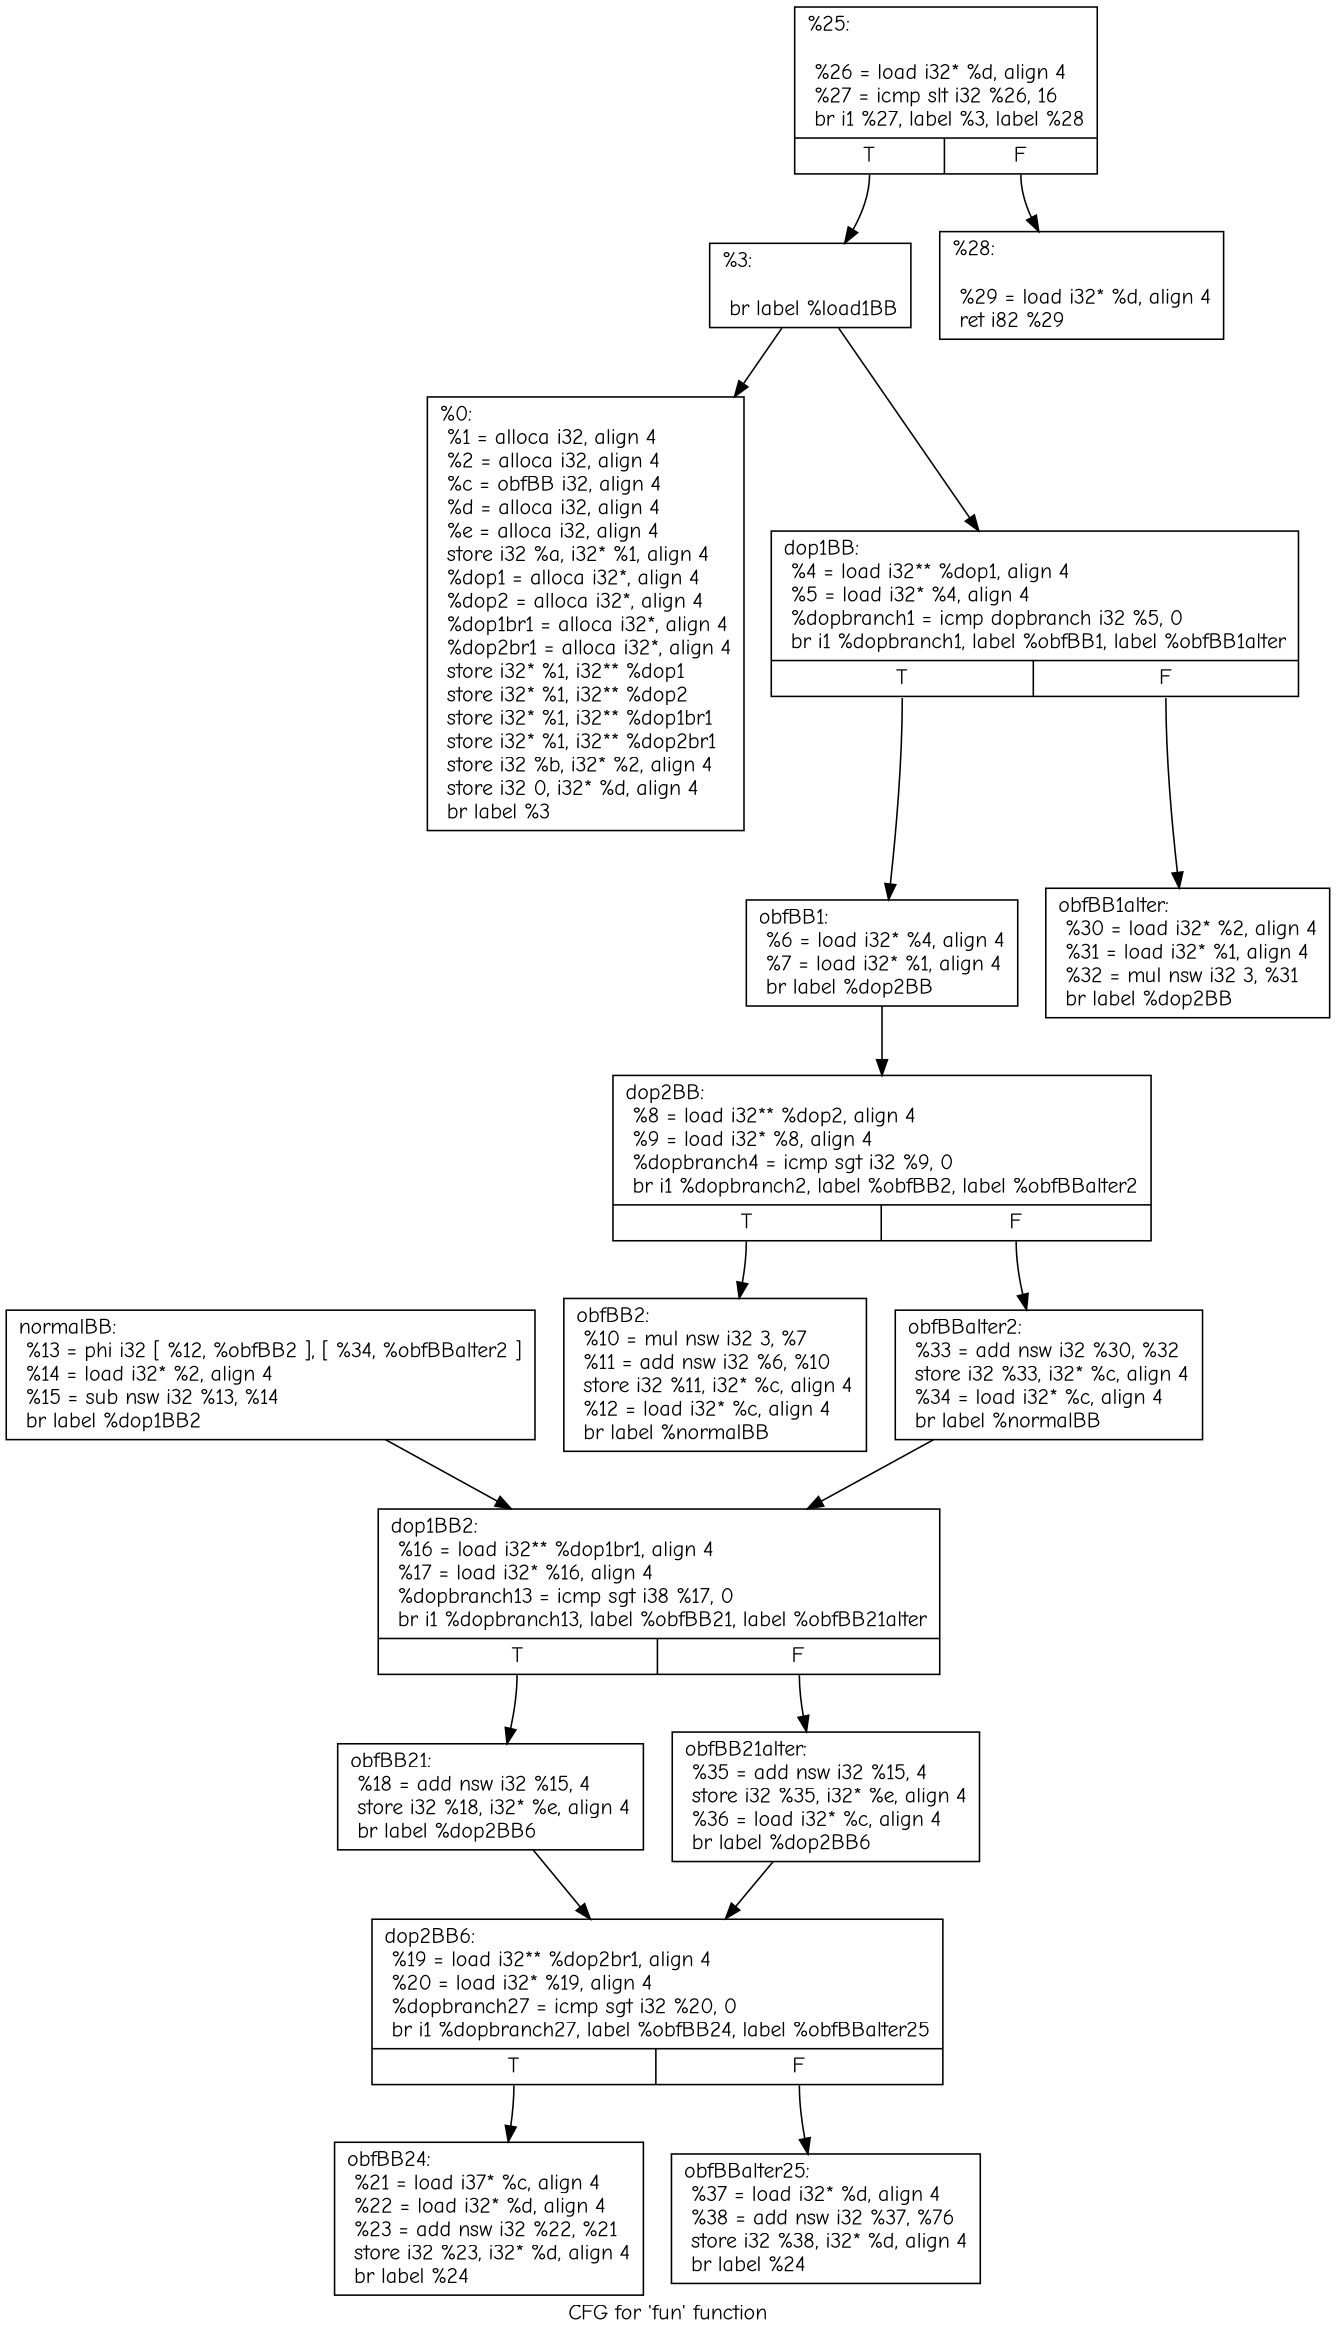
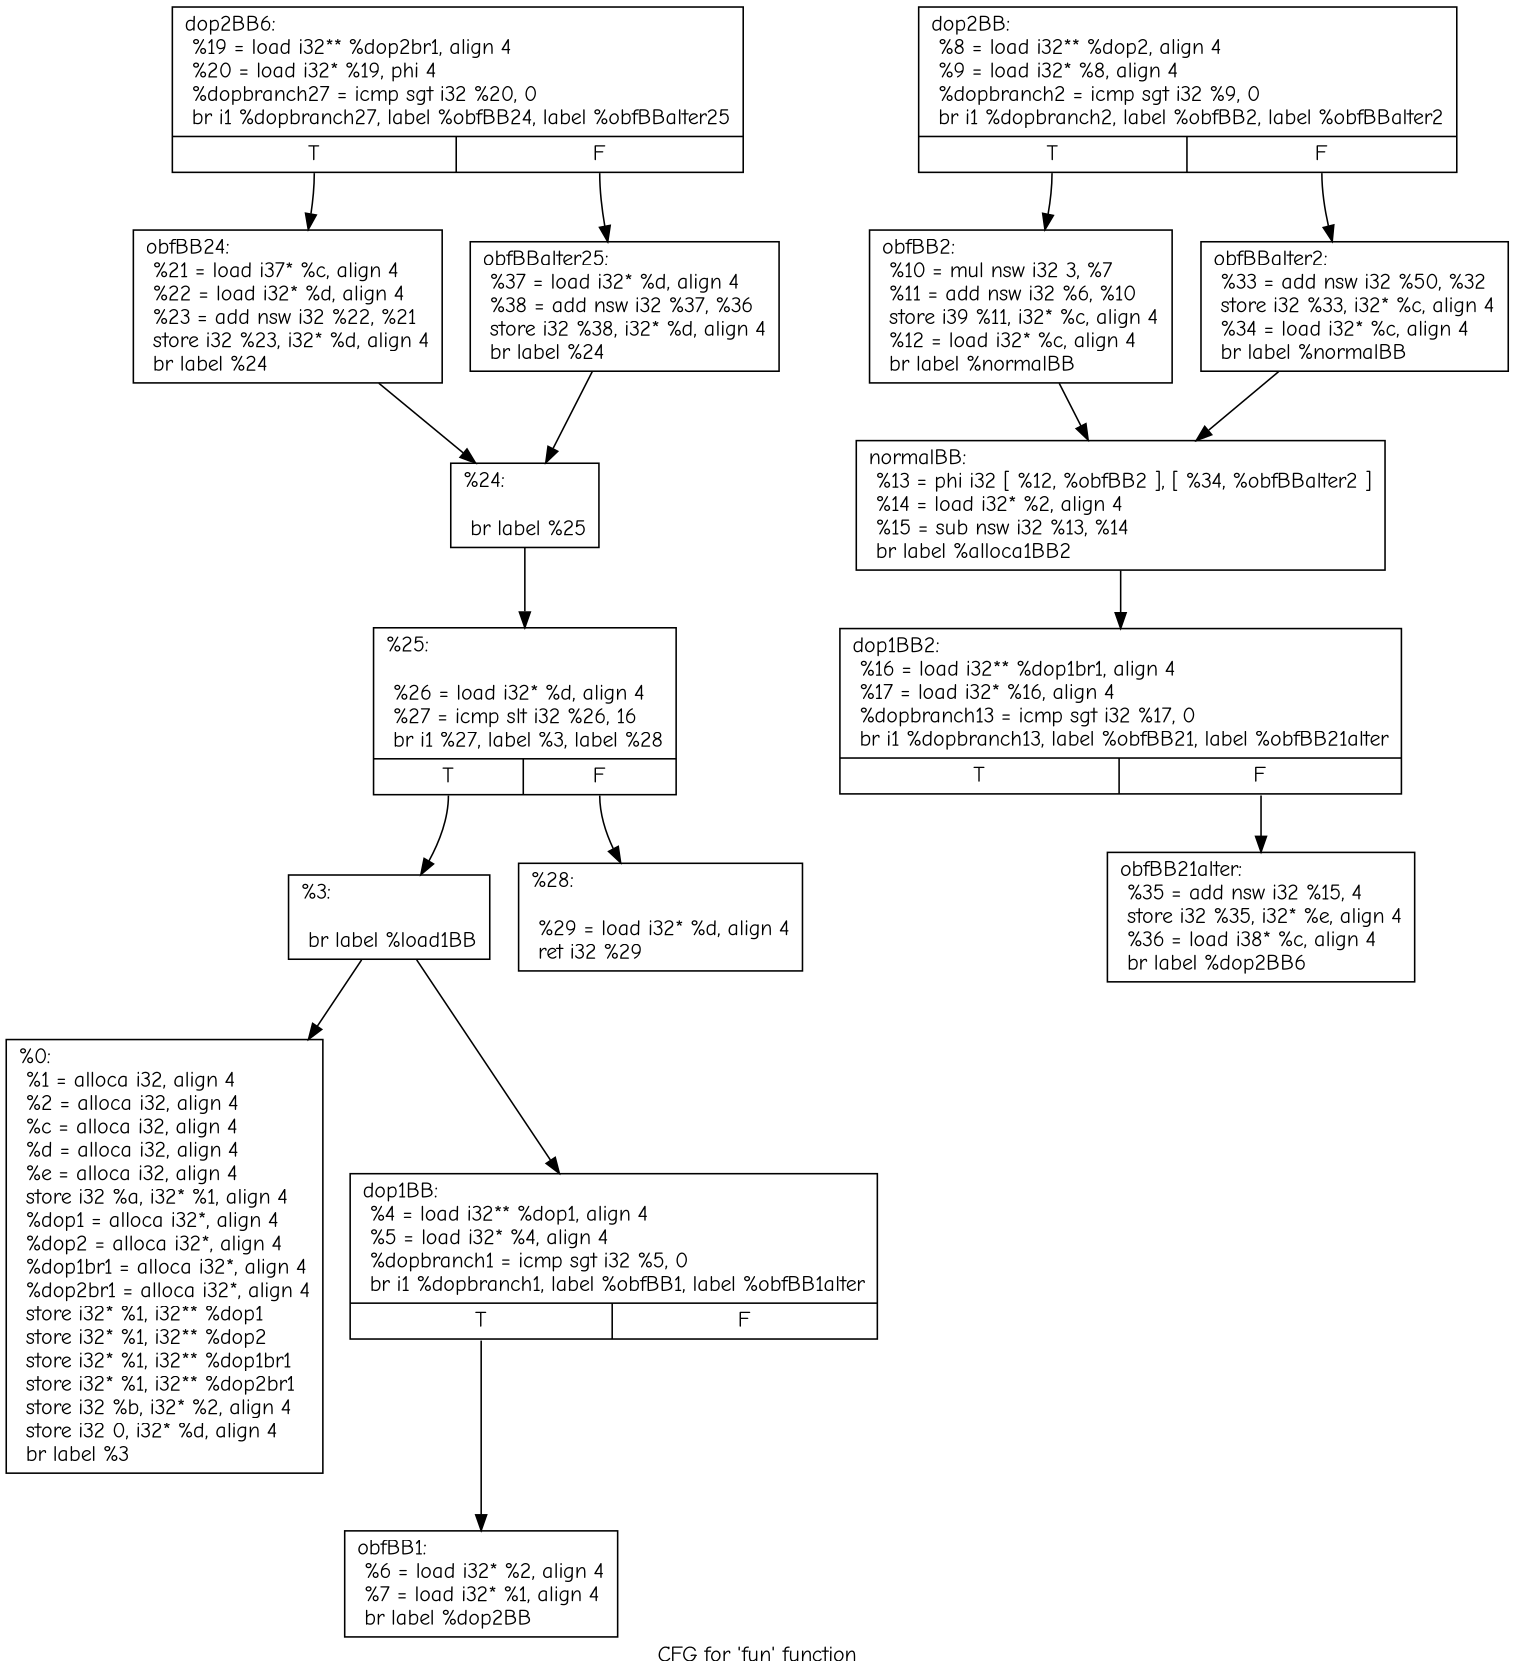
(1009, 321) -> (587, 952)
none -> (1070, 405)
(551, 484) -> (129, 1127)
none -> (525, 505)
(983, 618) -> (526, 1261)
(882, 941) -> (481, 1571)
(1188, 953) -> none
(882, 1033) -> none
(790, 1163) -> (1096, 94)
(1044, 1351) -> (1350, 282)
(715, 1386) -> (1021, 317)
(111, 1421) -> (970, 551)
(877, 1470) -> (1244, 401)
(562, 1596) -> (1024, 716)
(491, 1797) -> none
(813, 1819) -> (1249, 940)
(754, 1884) -> none
(519, 1983) -> (311, 71)
(820, 2218) -> (618, 306)
